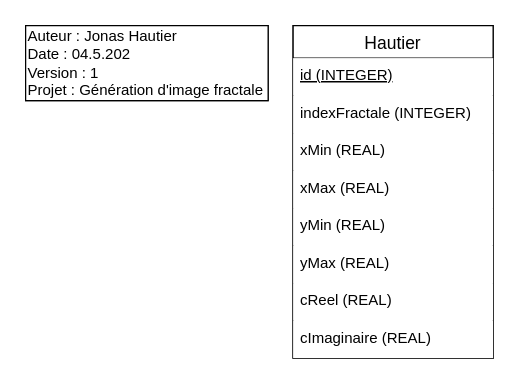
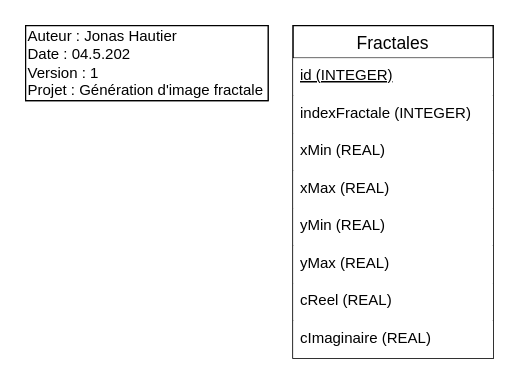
(393, 43) -> (393, 43)
